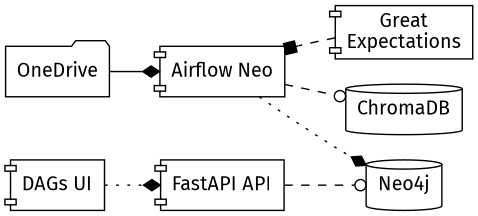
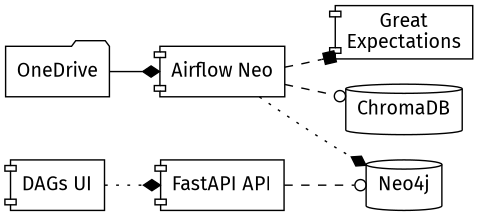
(317, 42) -> (303, 64)
